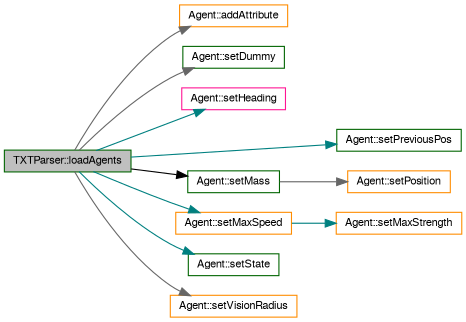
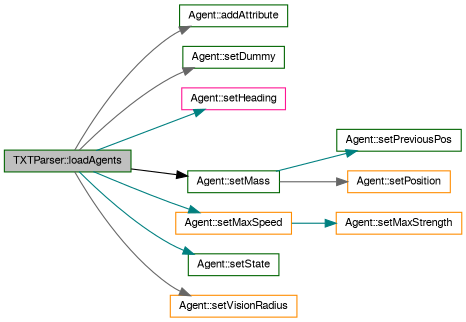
(234, 16) -> (234, 16)
(228, 151) -> (311, 162)
